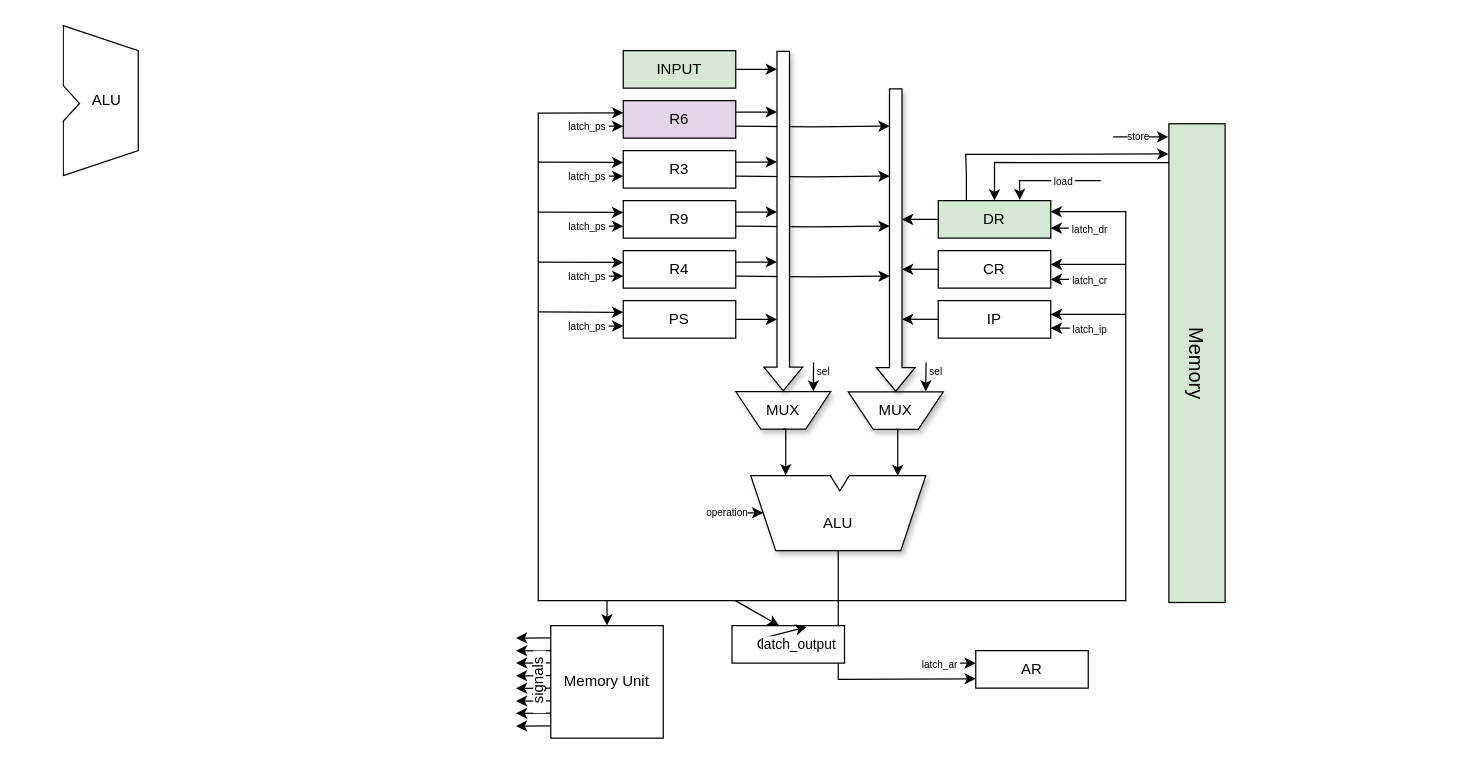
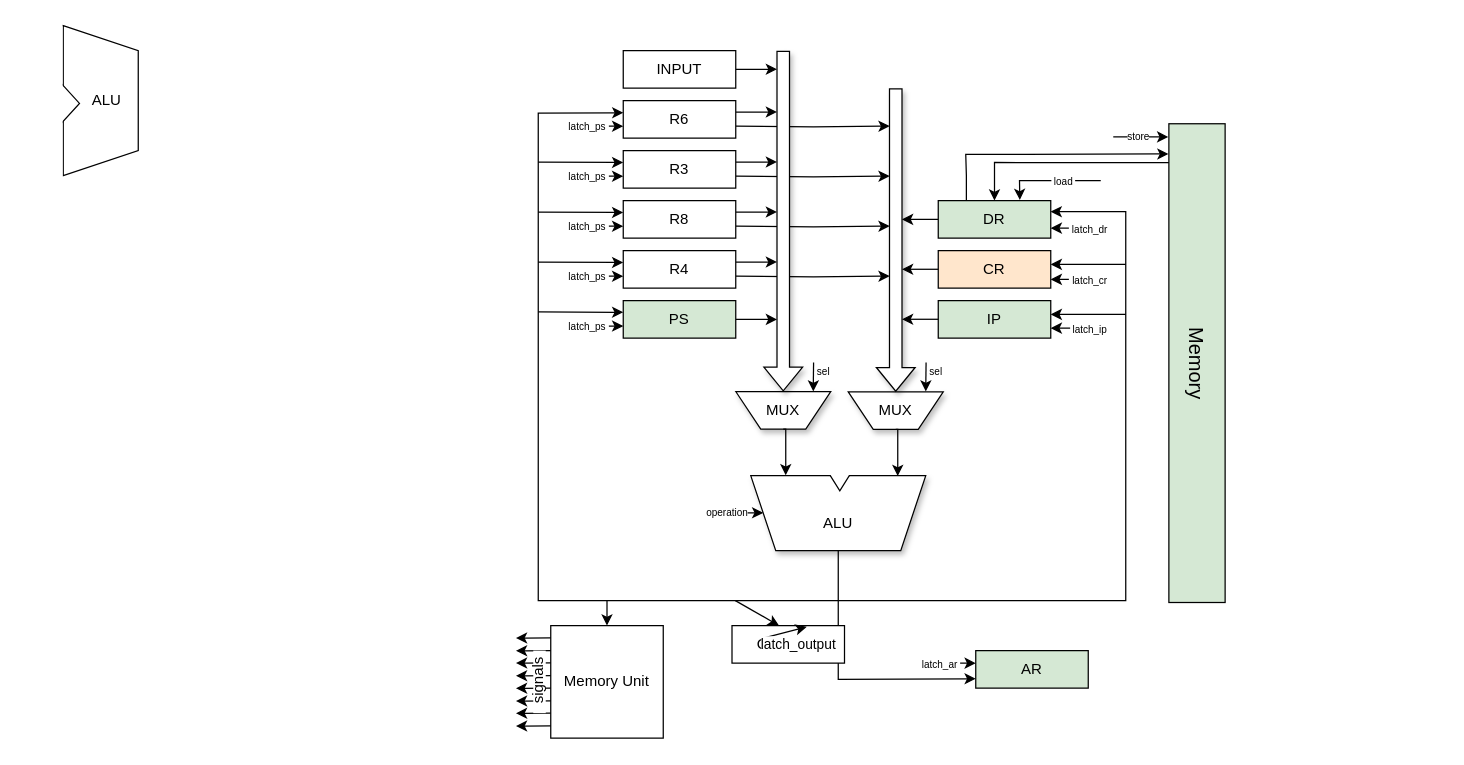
(679, 69) -> (679, 69)
(679, 119) -> (679, 119)
(679, 219) -> (679, 219)
(994, 269) -> (994, 269)
(679, 319) -> (679, 319)
(994, 319) -> (994, 319)
(1032, 669) -> (1032, 669)
